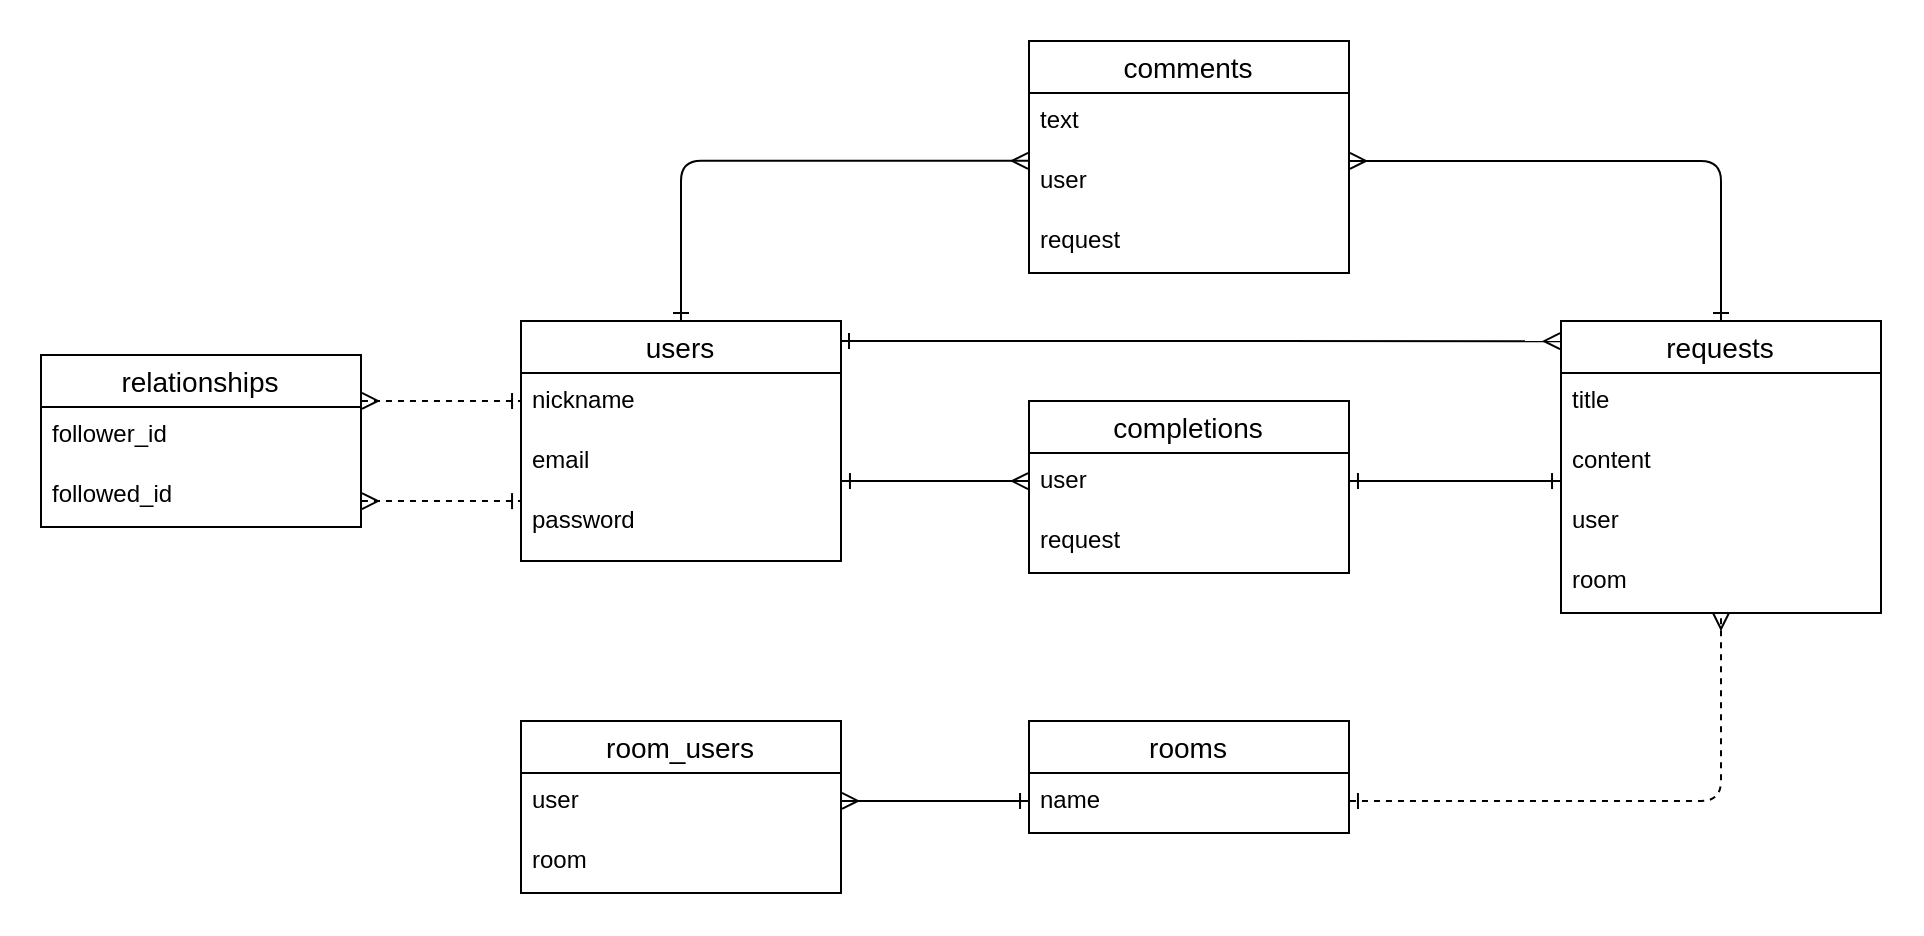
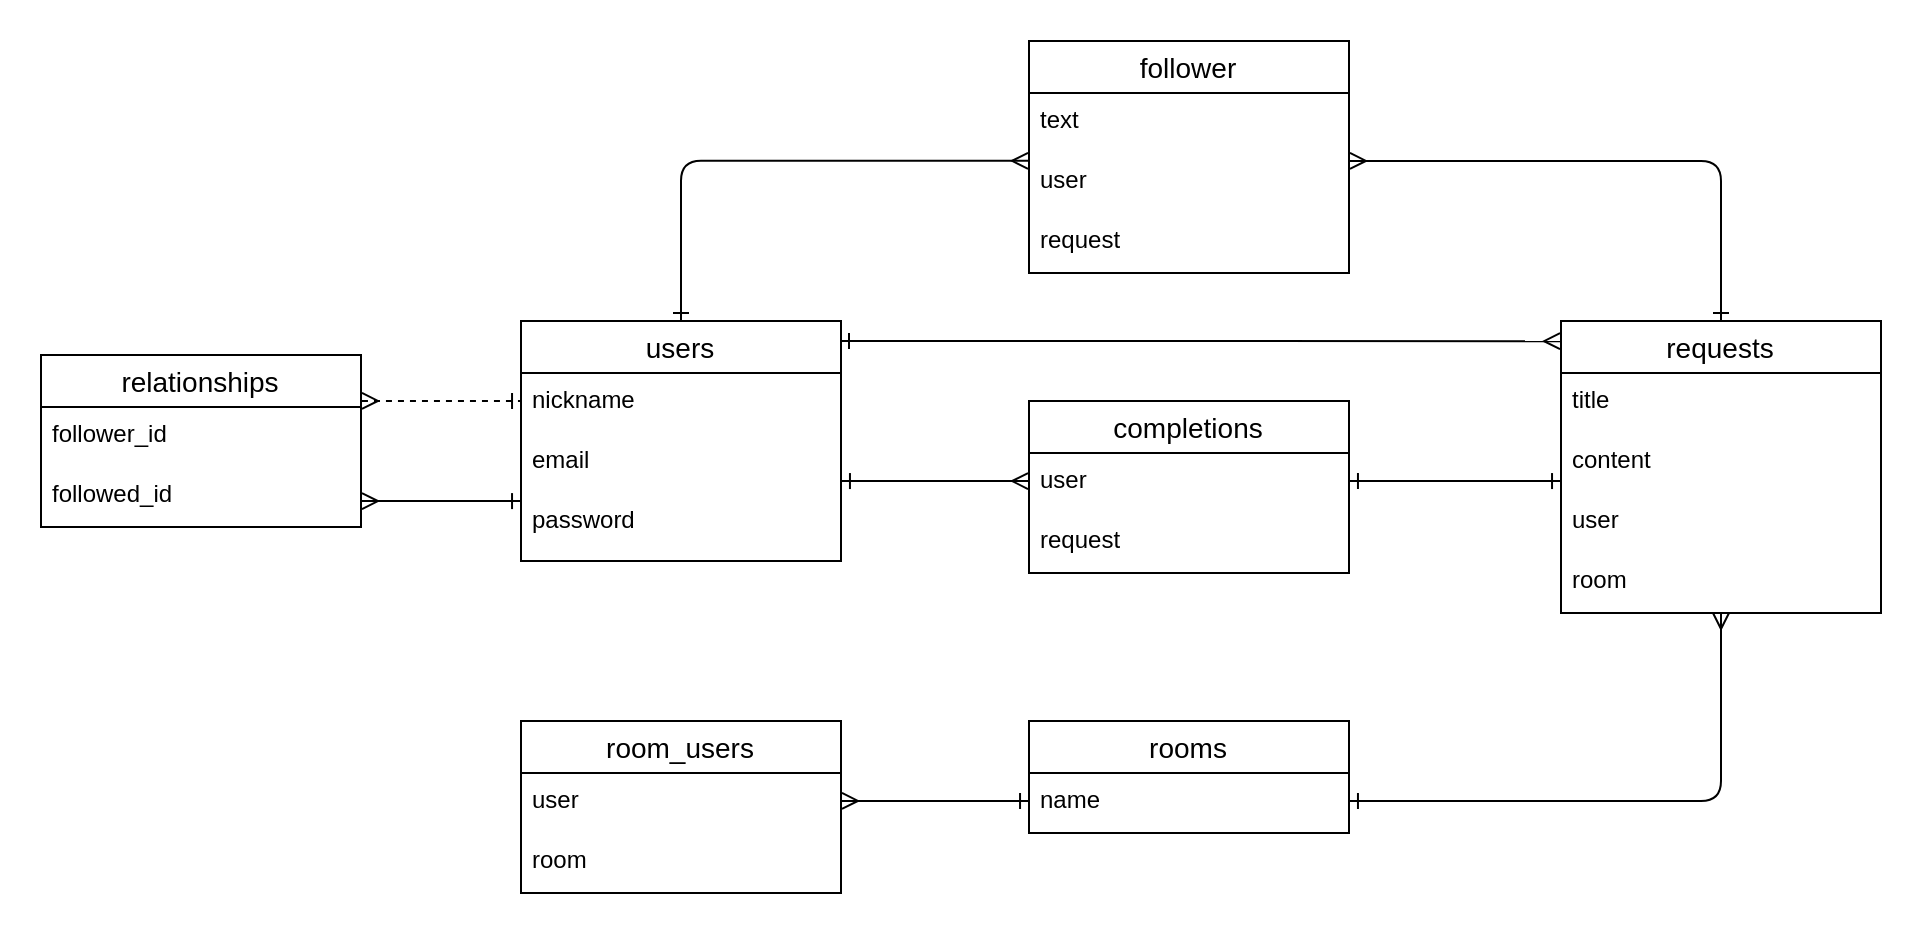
(1188, 69) -> (1188, 69)
(442, 501) -> (442, 501)
(1622, 801) -> (1622, 801)
